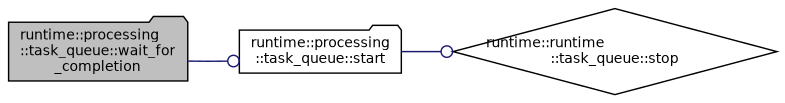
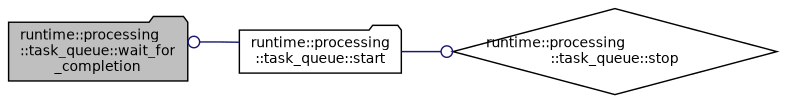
(615, 52) -> (615, 52)
(208, 61) -> (219, 42)
